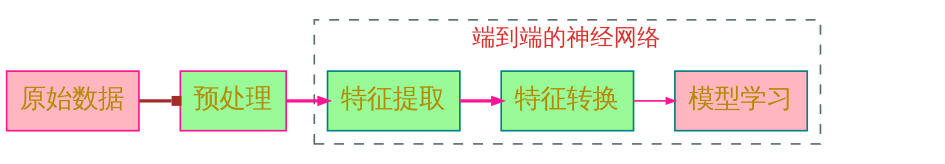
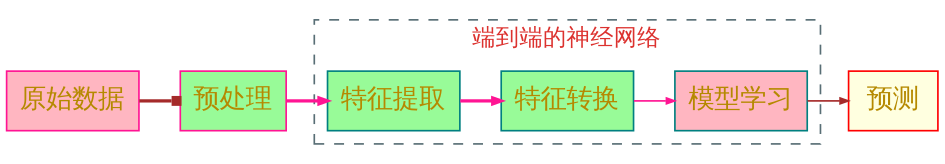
none -> (893, 101)
